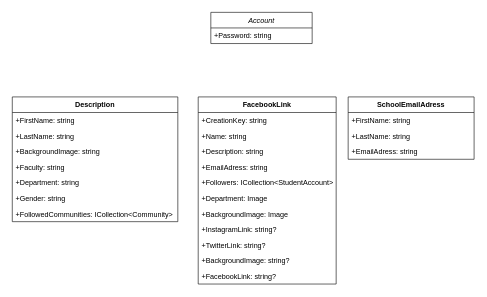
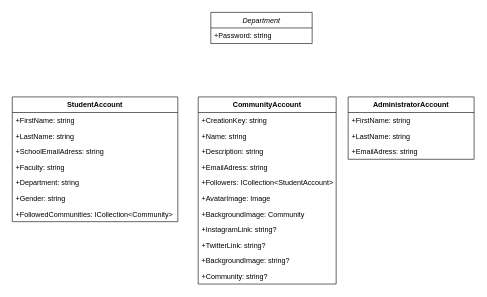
(261, 20) -> (261, 20)
(95, 105) -> (95, 105)
(267, 105) -> (267, 105)
(411, 105) -> (411, 105)
(61, 152) -> (62, 152)
(236, 199) -> (238, 199)
(246, 214) -> (253, 214)
(242, 277) -> (236, 277)
